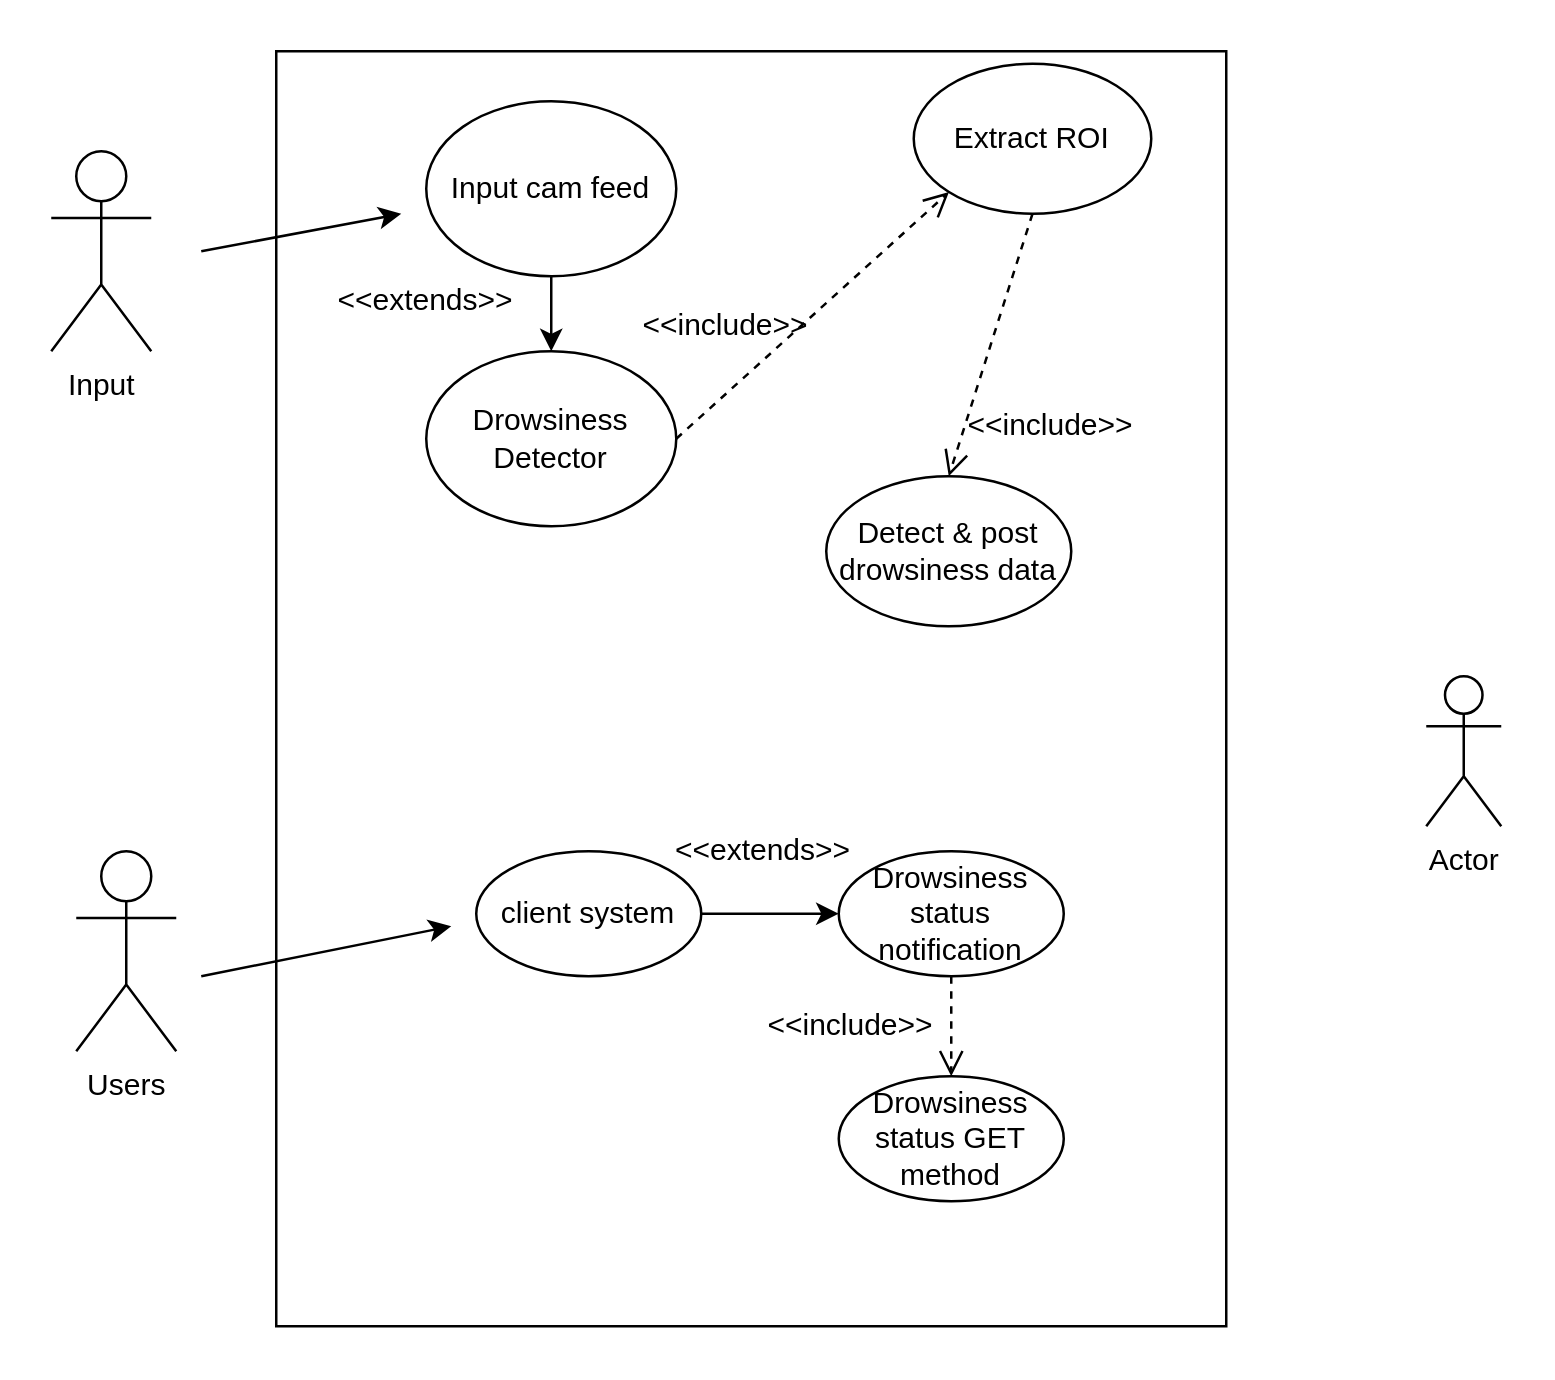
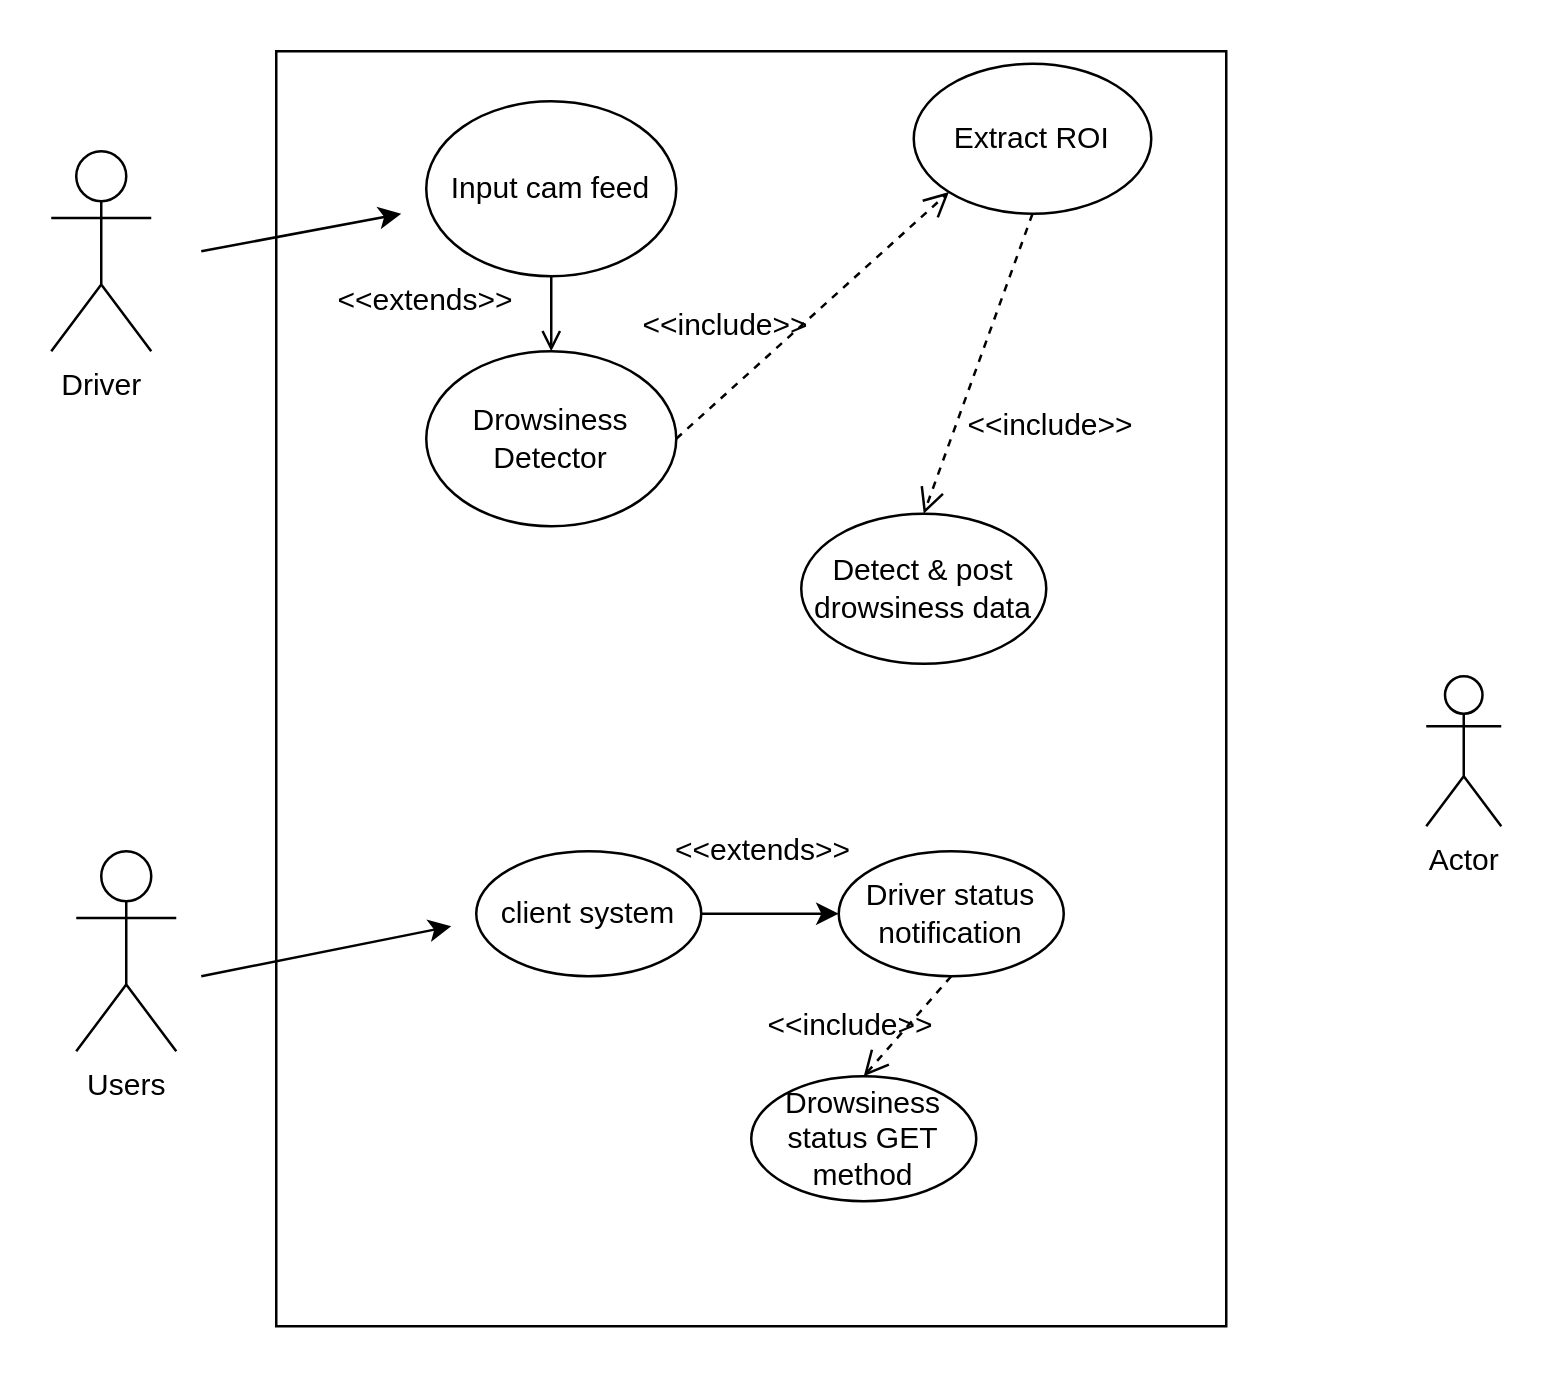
(551, 333) -> (551, 337)
(103, 387) -> (103, 387)
(949, 551) -> (924, 589)
(951, 914) -> (951, 914)
(951, 1139) -> (864, 1139)
